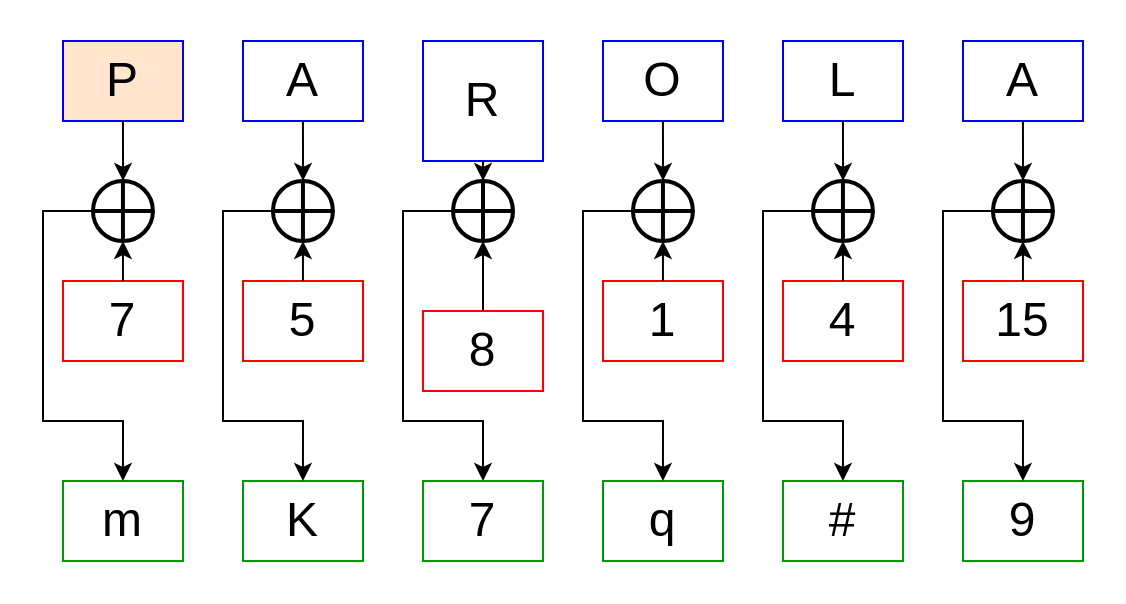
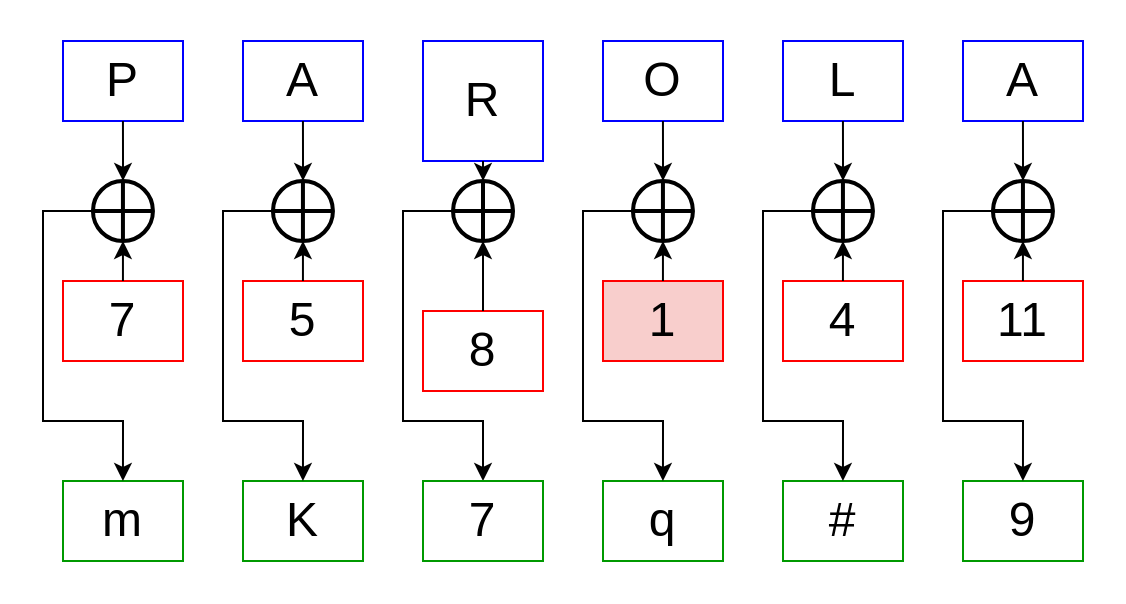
(123, 81) -> (123, 81)
(663, 321) -> (663, 321)
(1023, 321) -> (1023, 321)
